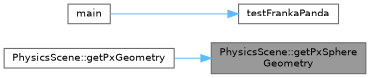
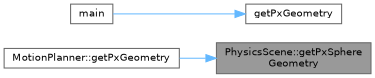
(289, 14) -> (294, 14)
(89, 58) -> (92, 58)
